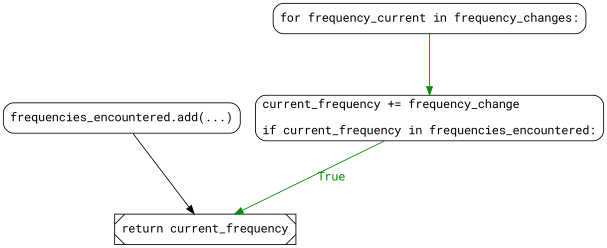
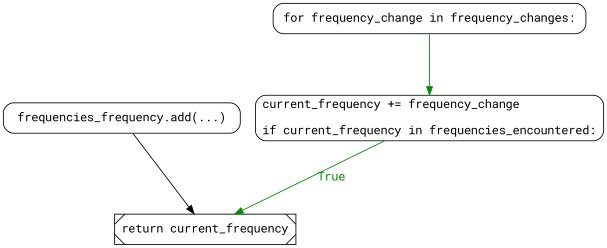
(430, 19) -> (430, 19)
(122, 118) -> (122, 118)
